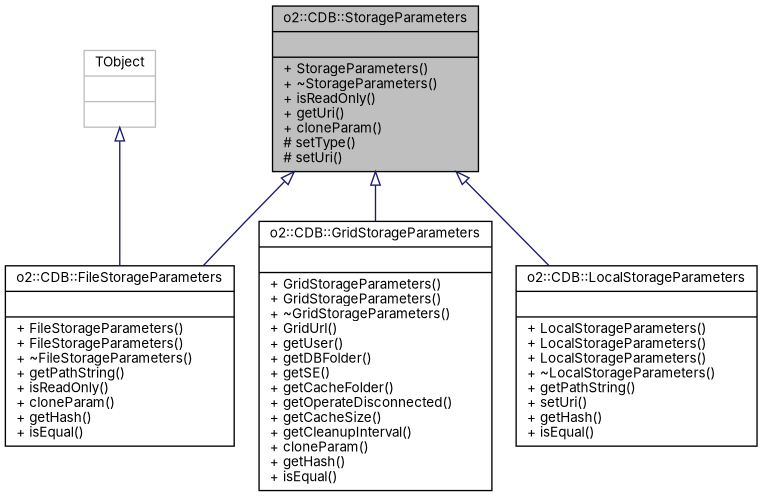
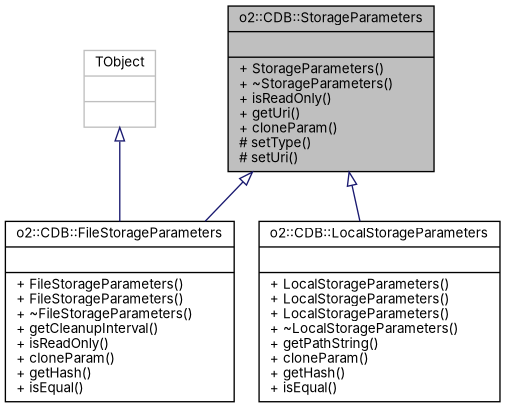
(375, 356) -> none
(71, 373) -> (87, 329)
(558, 403) -> (320, 359)
